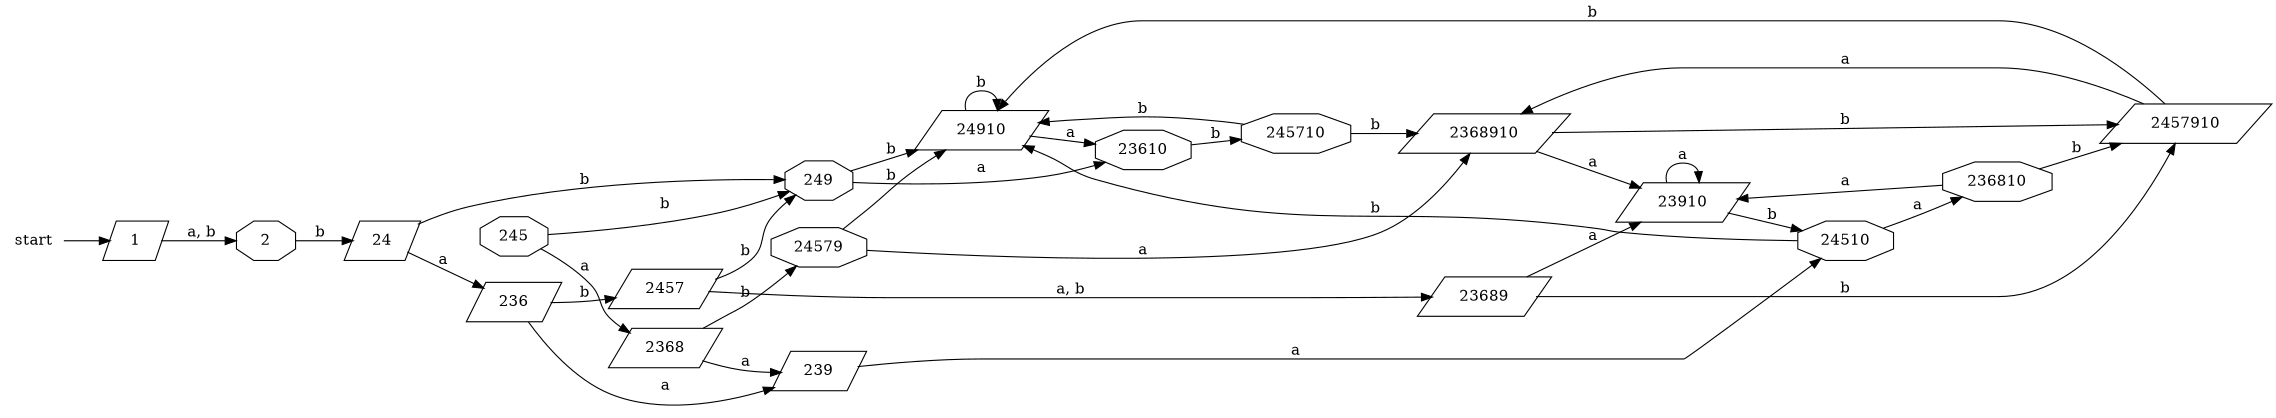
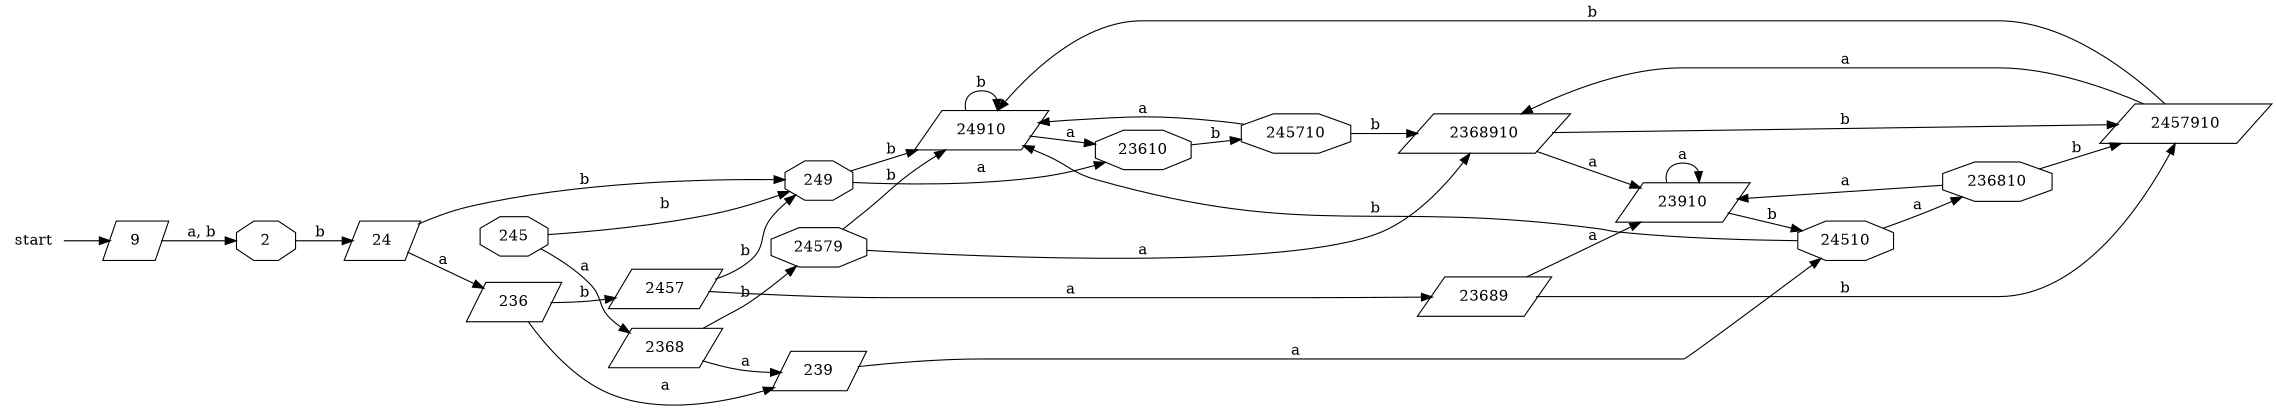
(1143, 109) -> (1143, 109)
(136, 241) -> (136, 241)
(1071, 289) -> (1071, 289)
